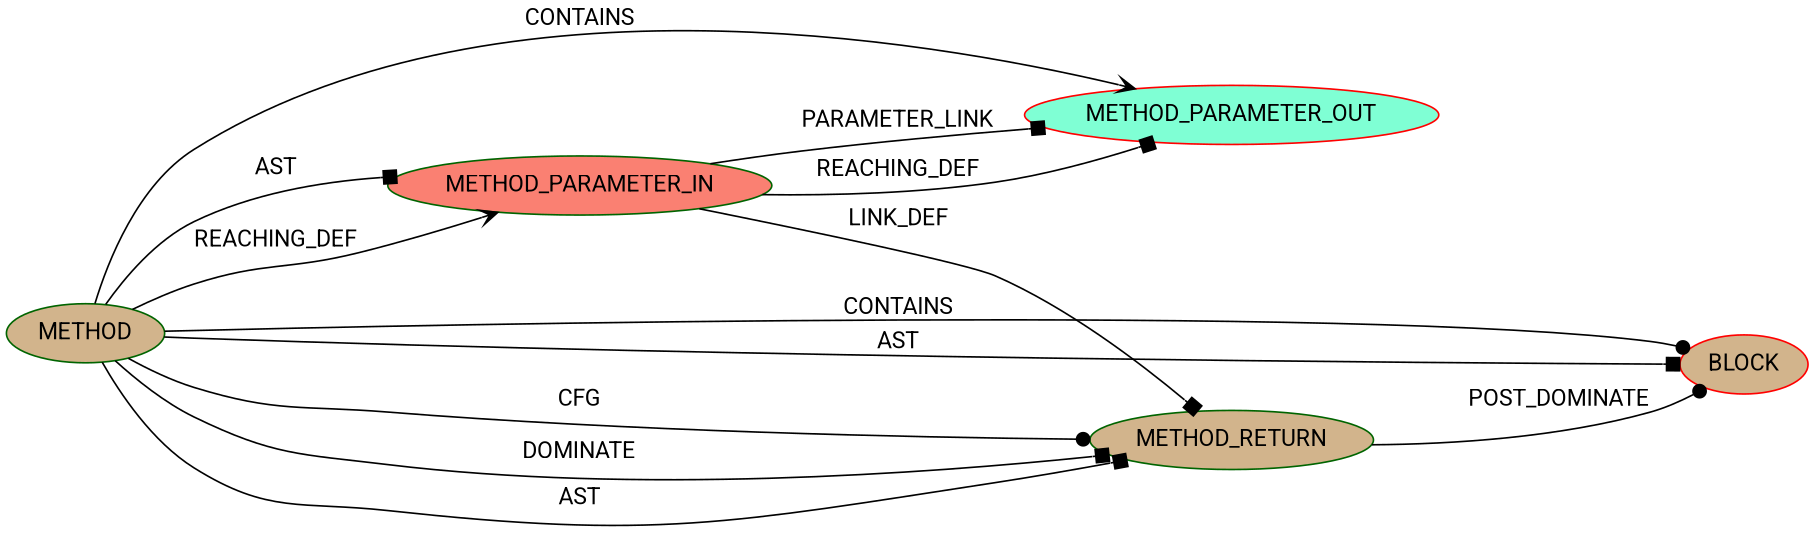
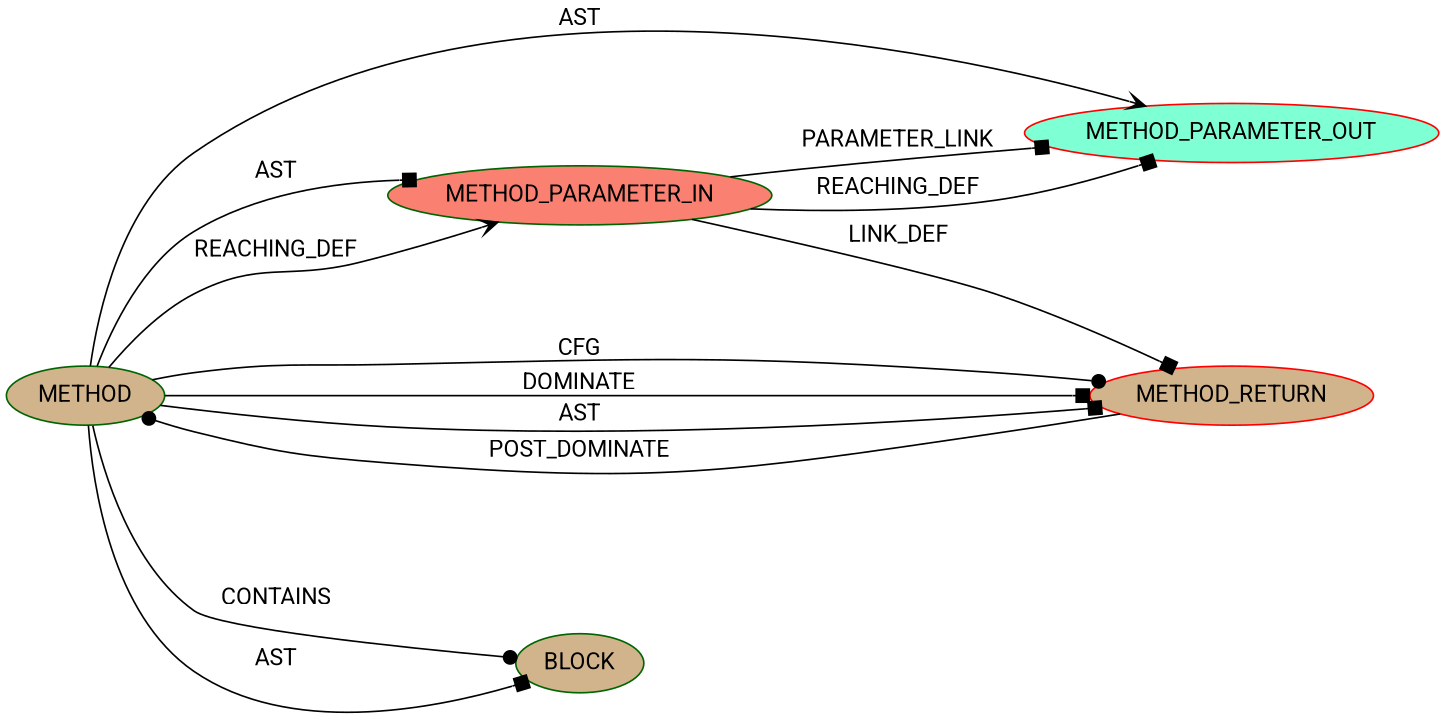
(580, 19) -> (580, 19)
(1744, 364) -> (580, 663)
(1535, 434) -> (637, 473)
(1232, 440) -> (1232, 396)
